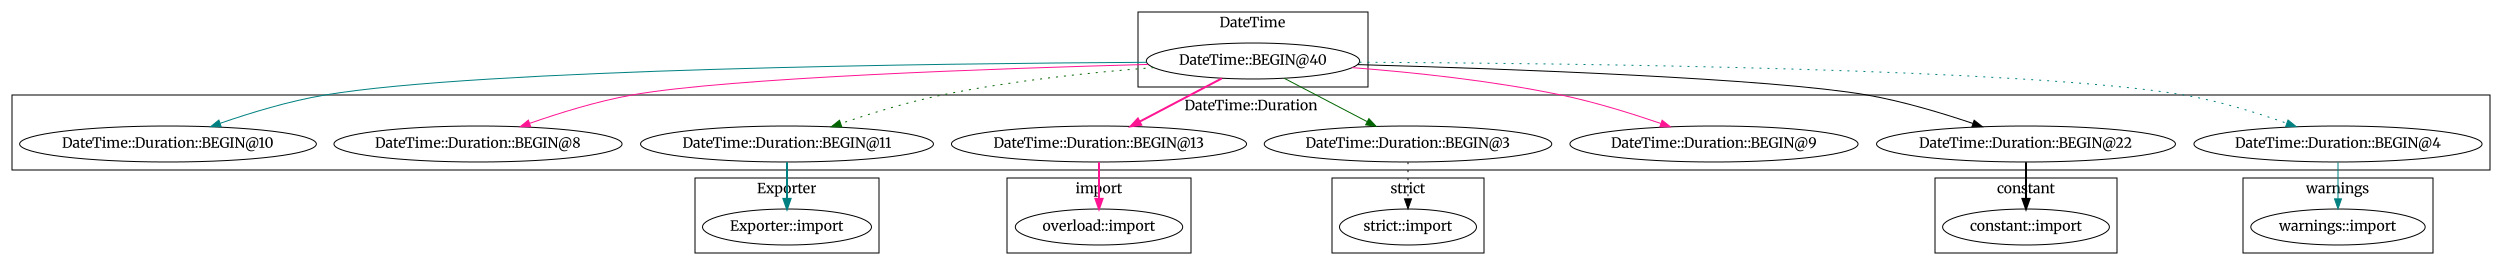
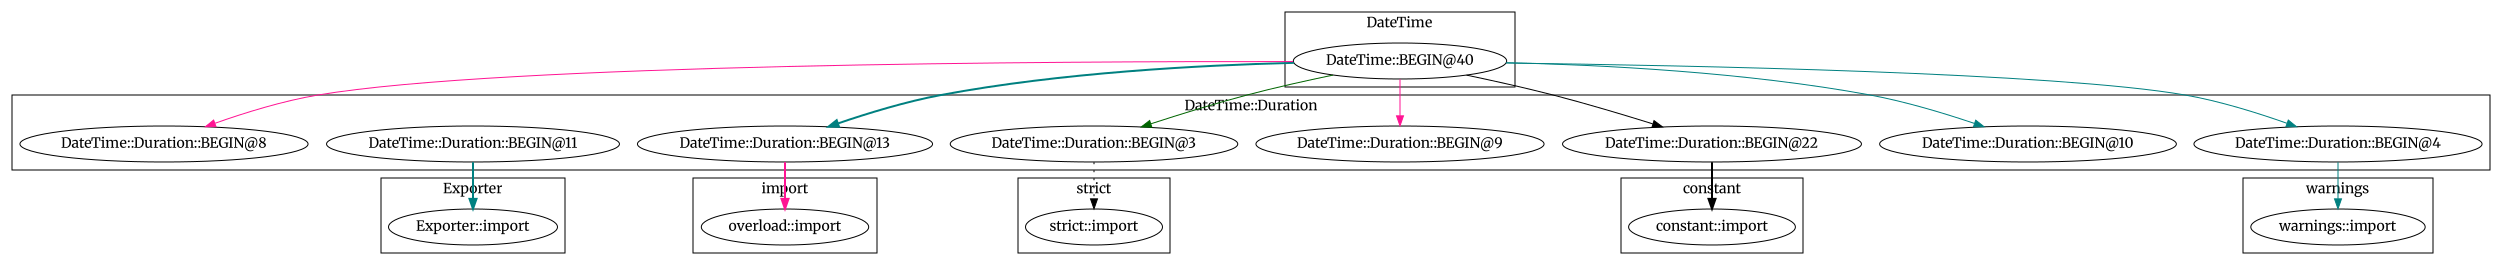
(1825, 70) -> (1899, 73)
(995, 85) -> none
(1179, 101) -> (1064, 77)
